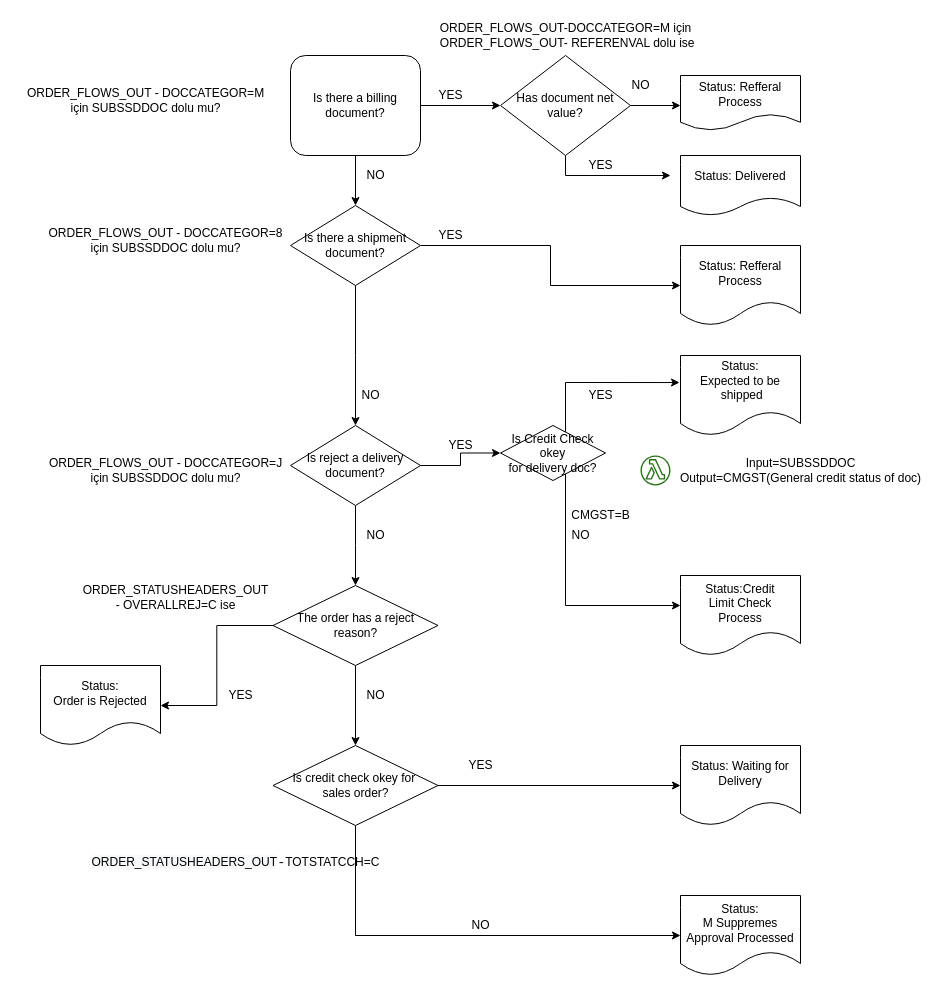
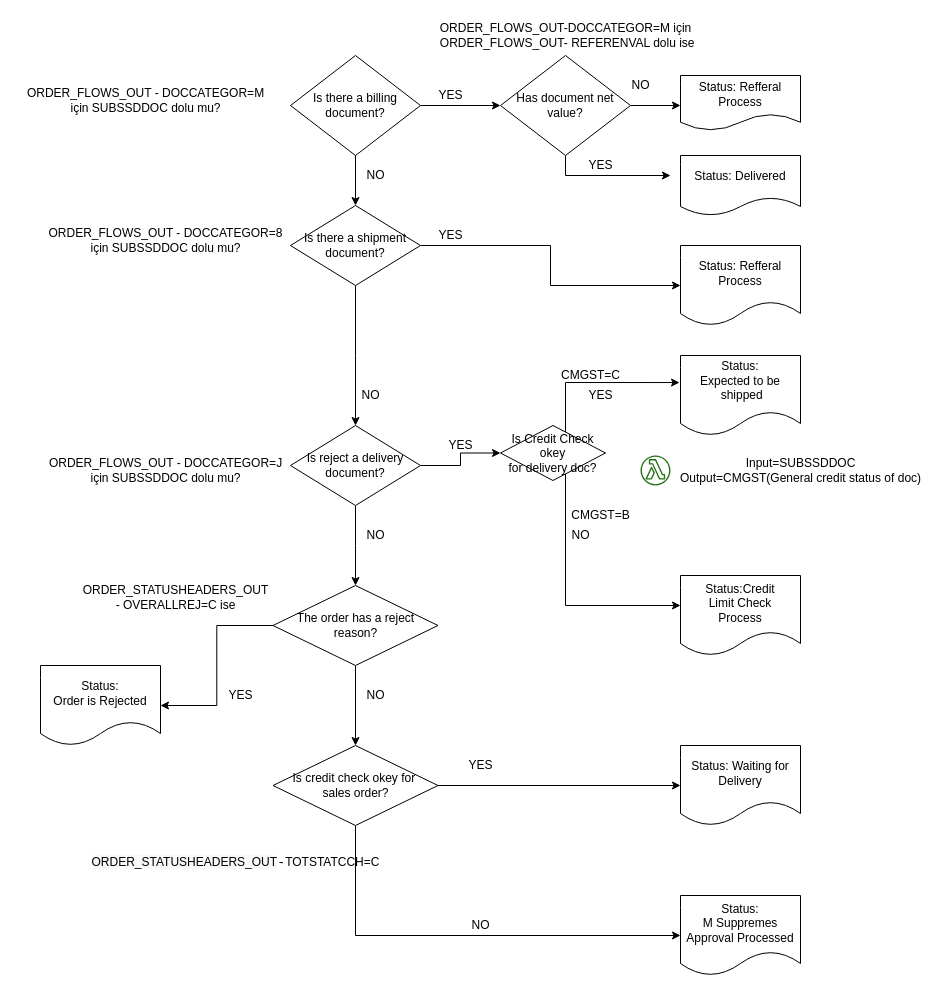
(356, 106) -> (356, 106)
none -> (591, 376)
